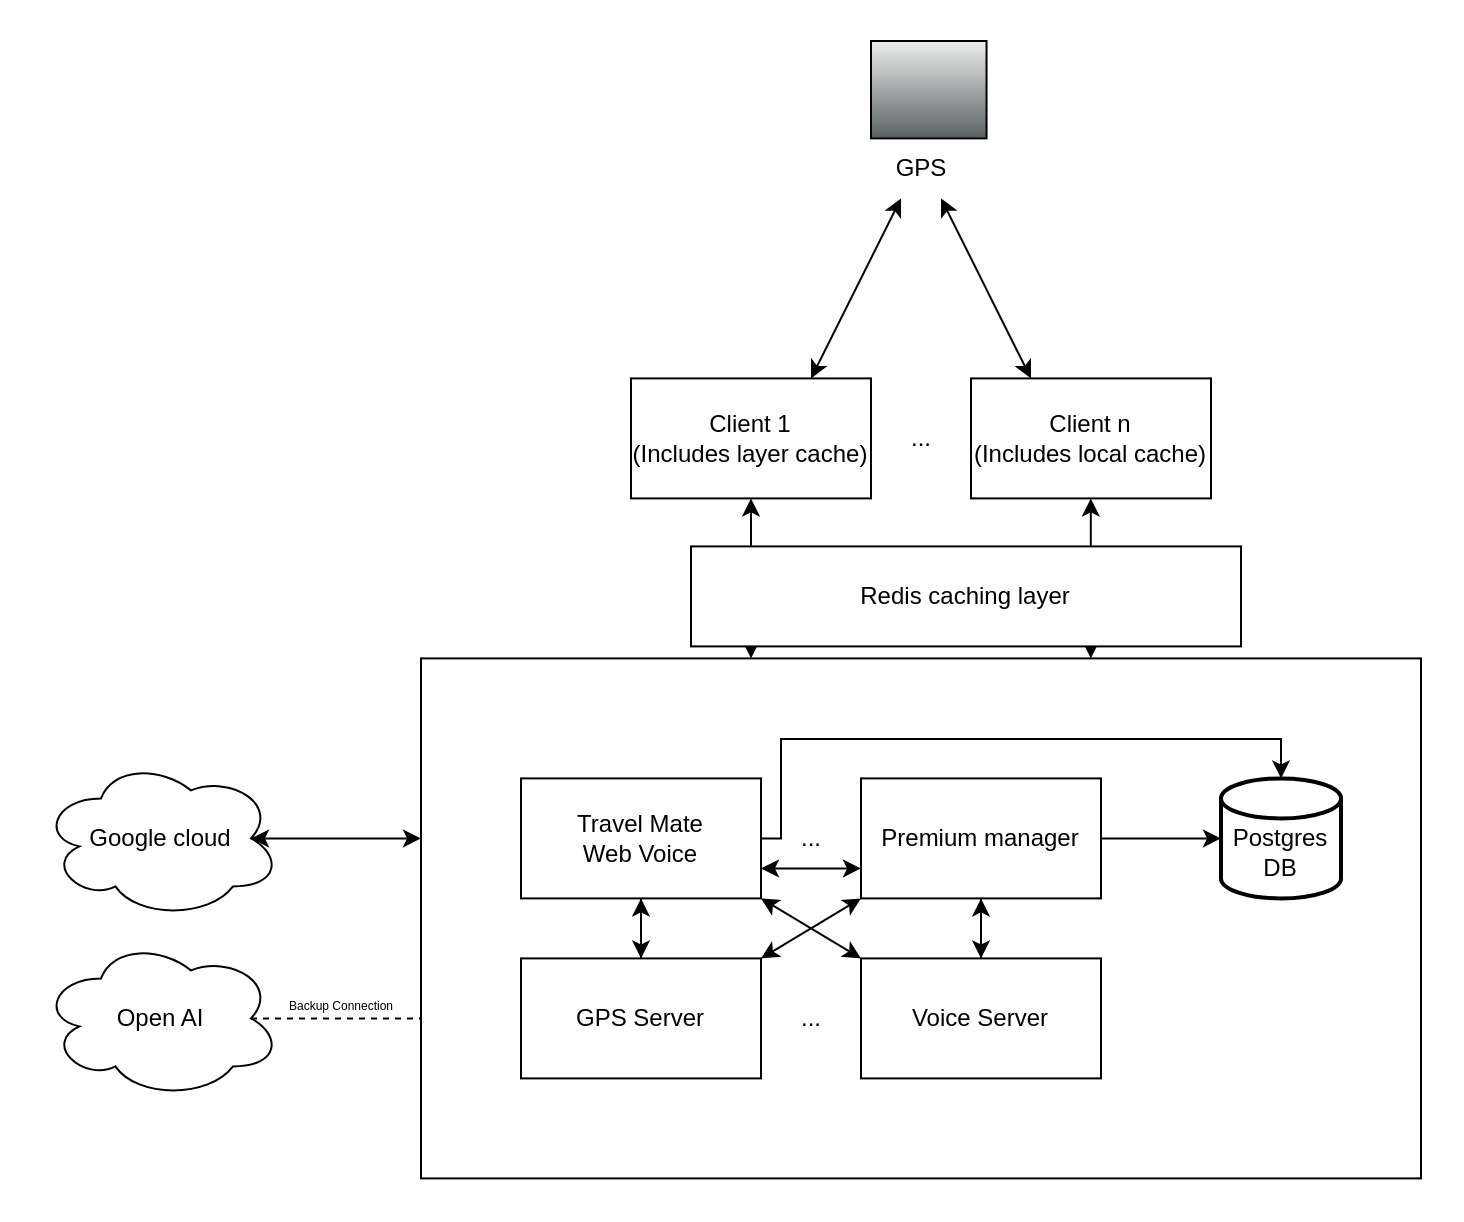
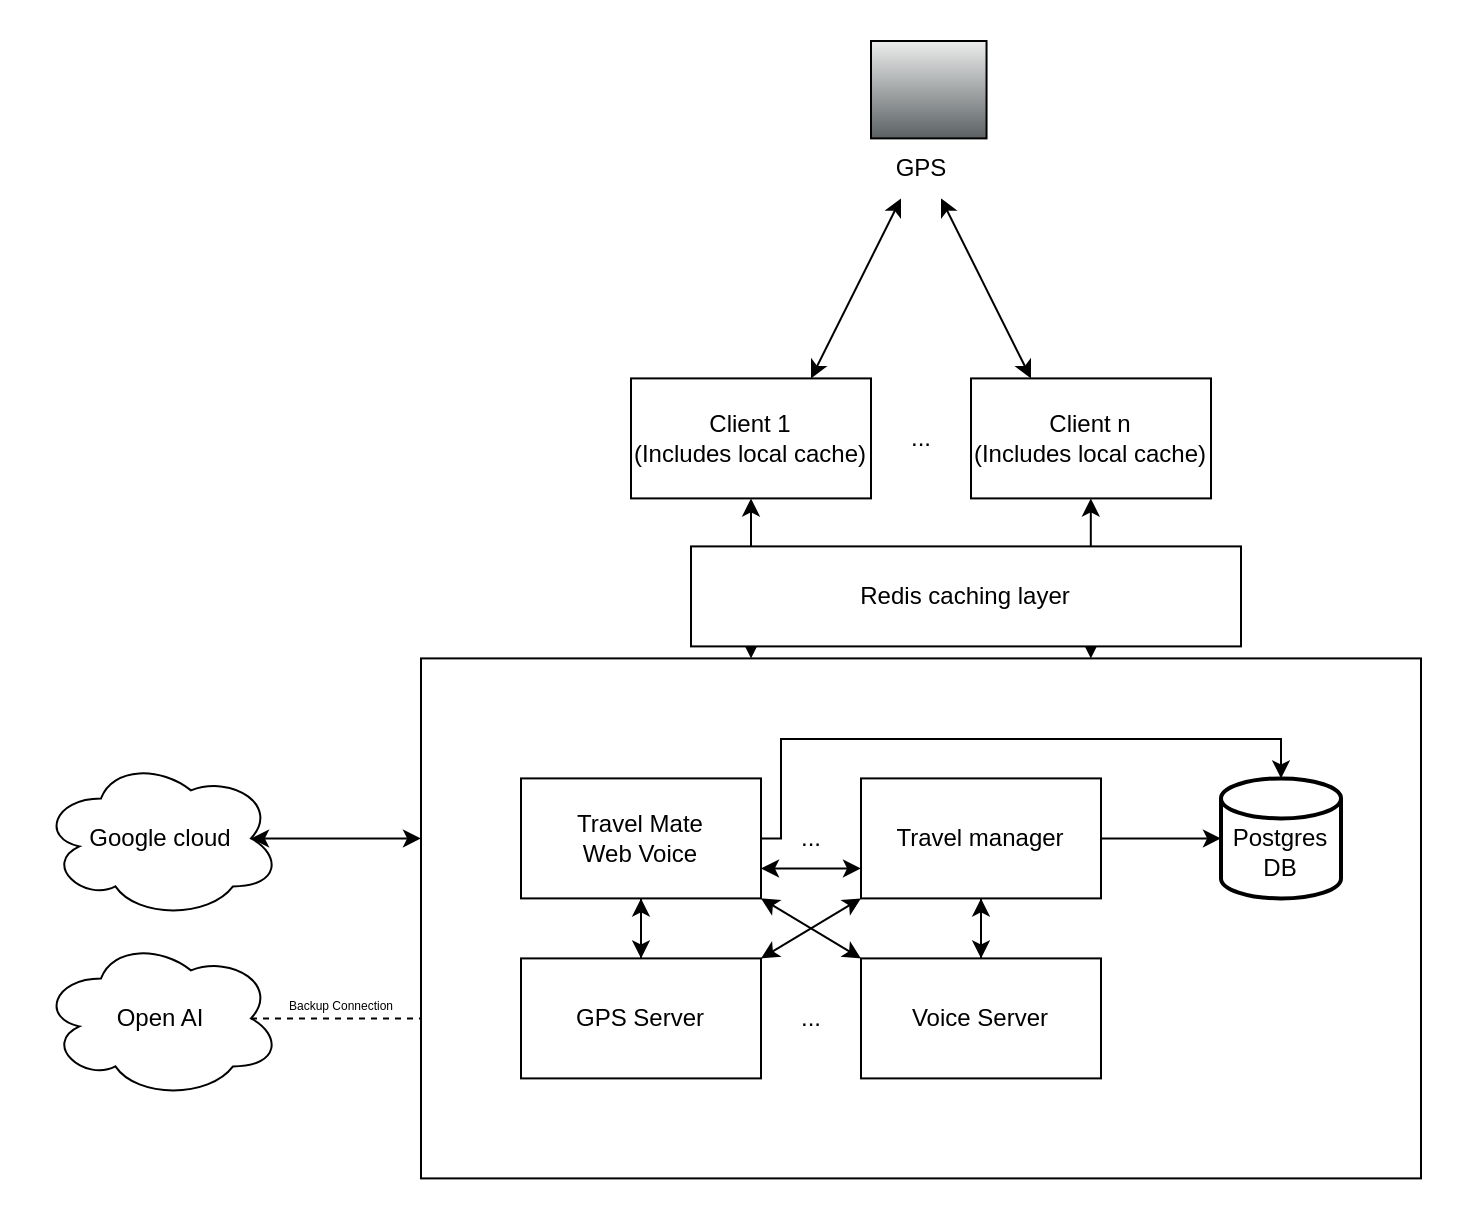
(751, 439) -> (751, 439)
(981, 839) -> (981, 839)
